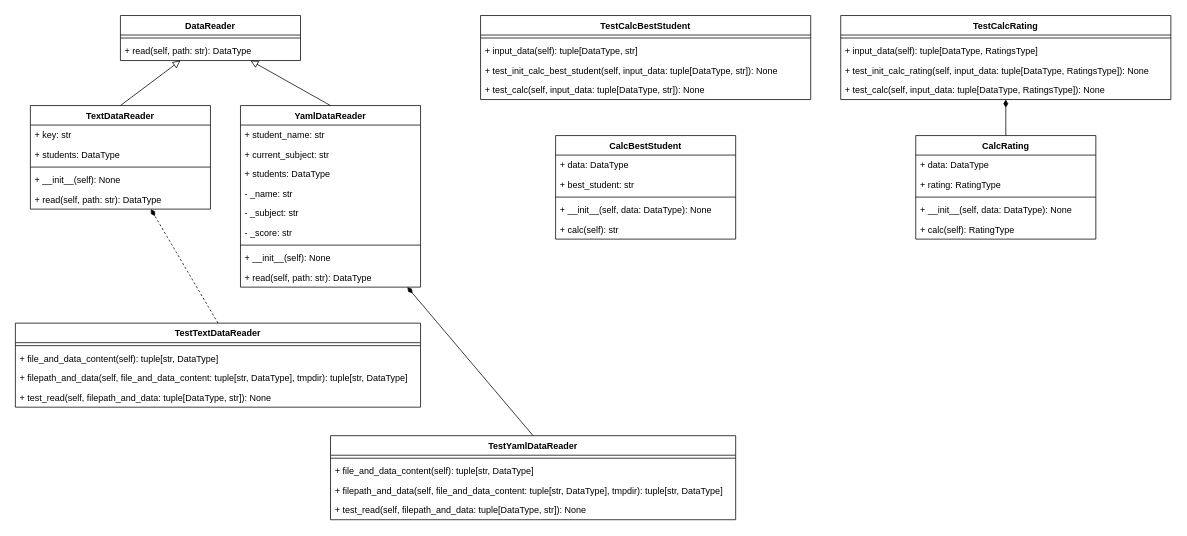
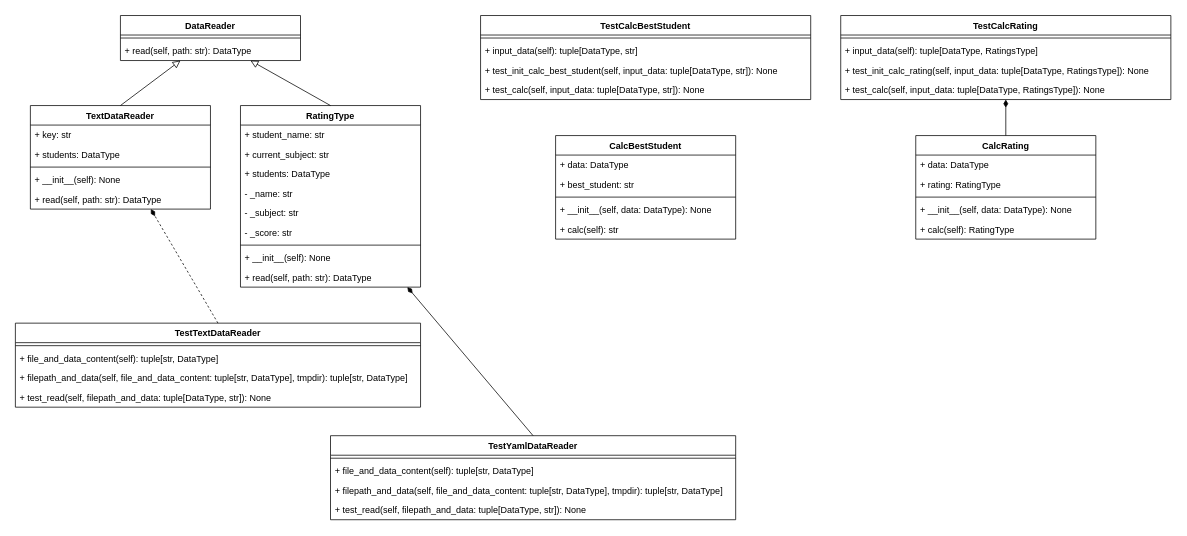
(330, 116) -> (330, 116)
